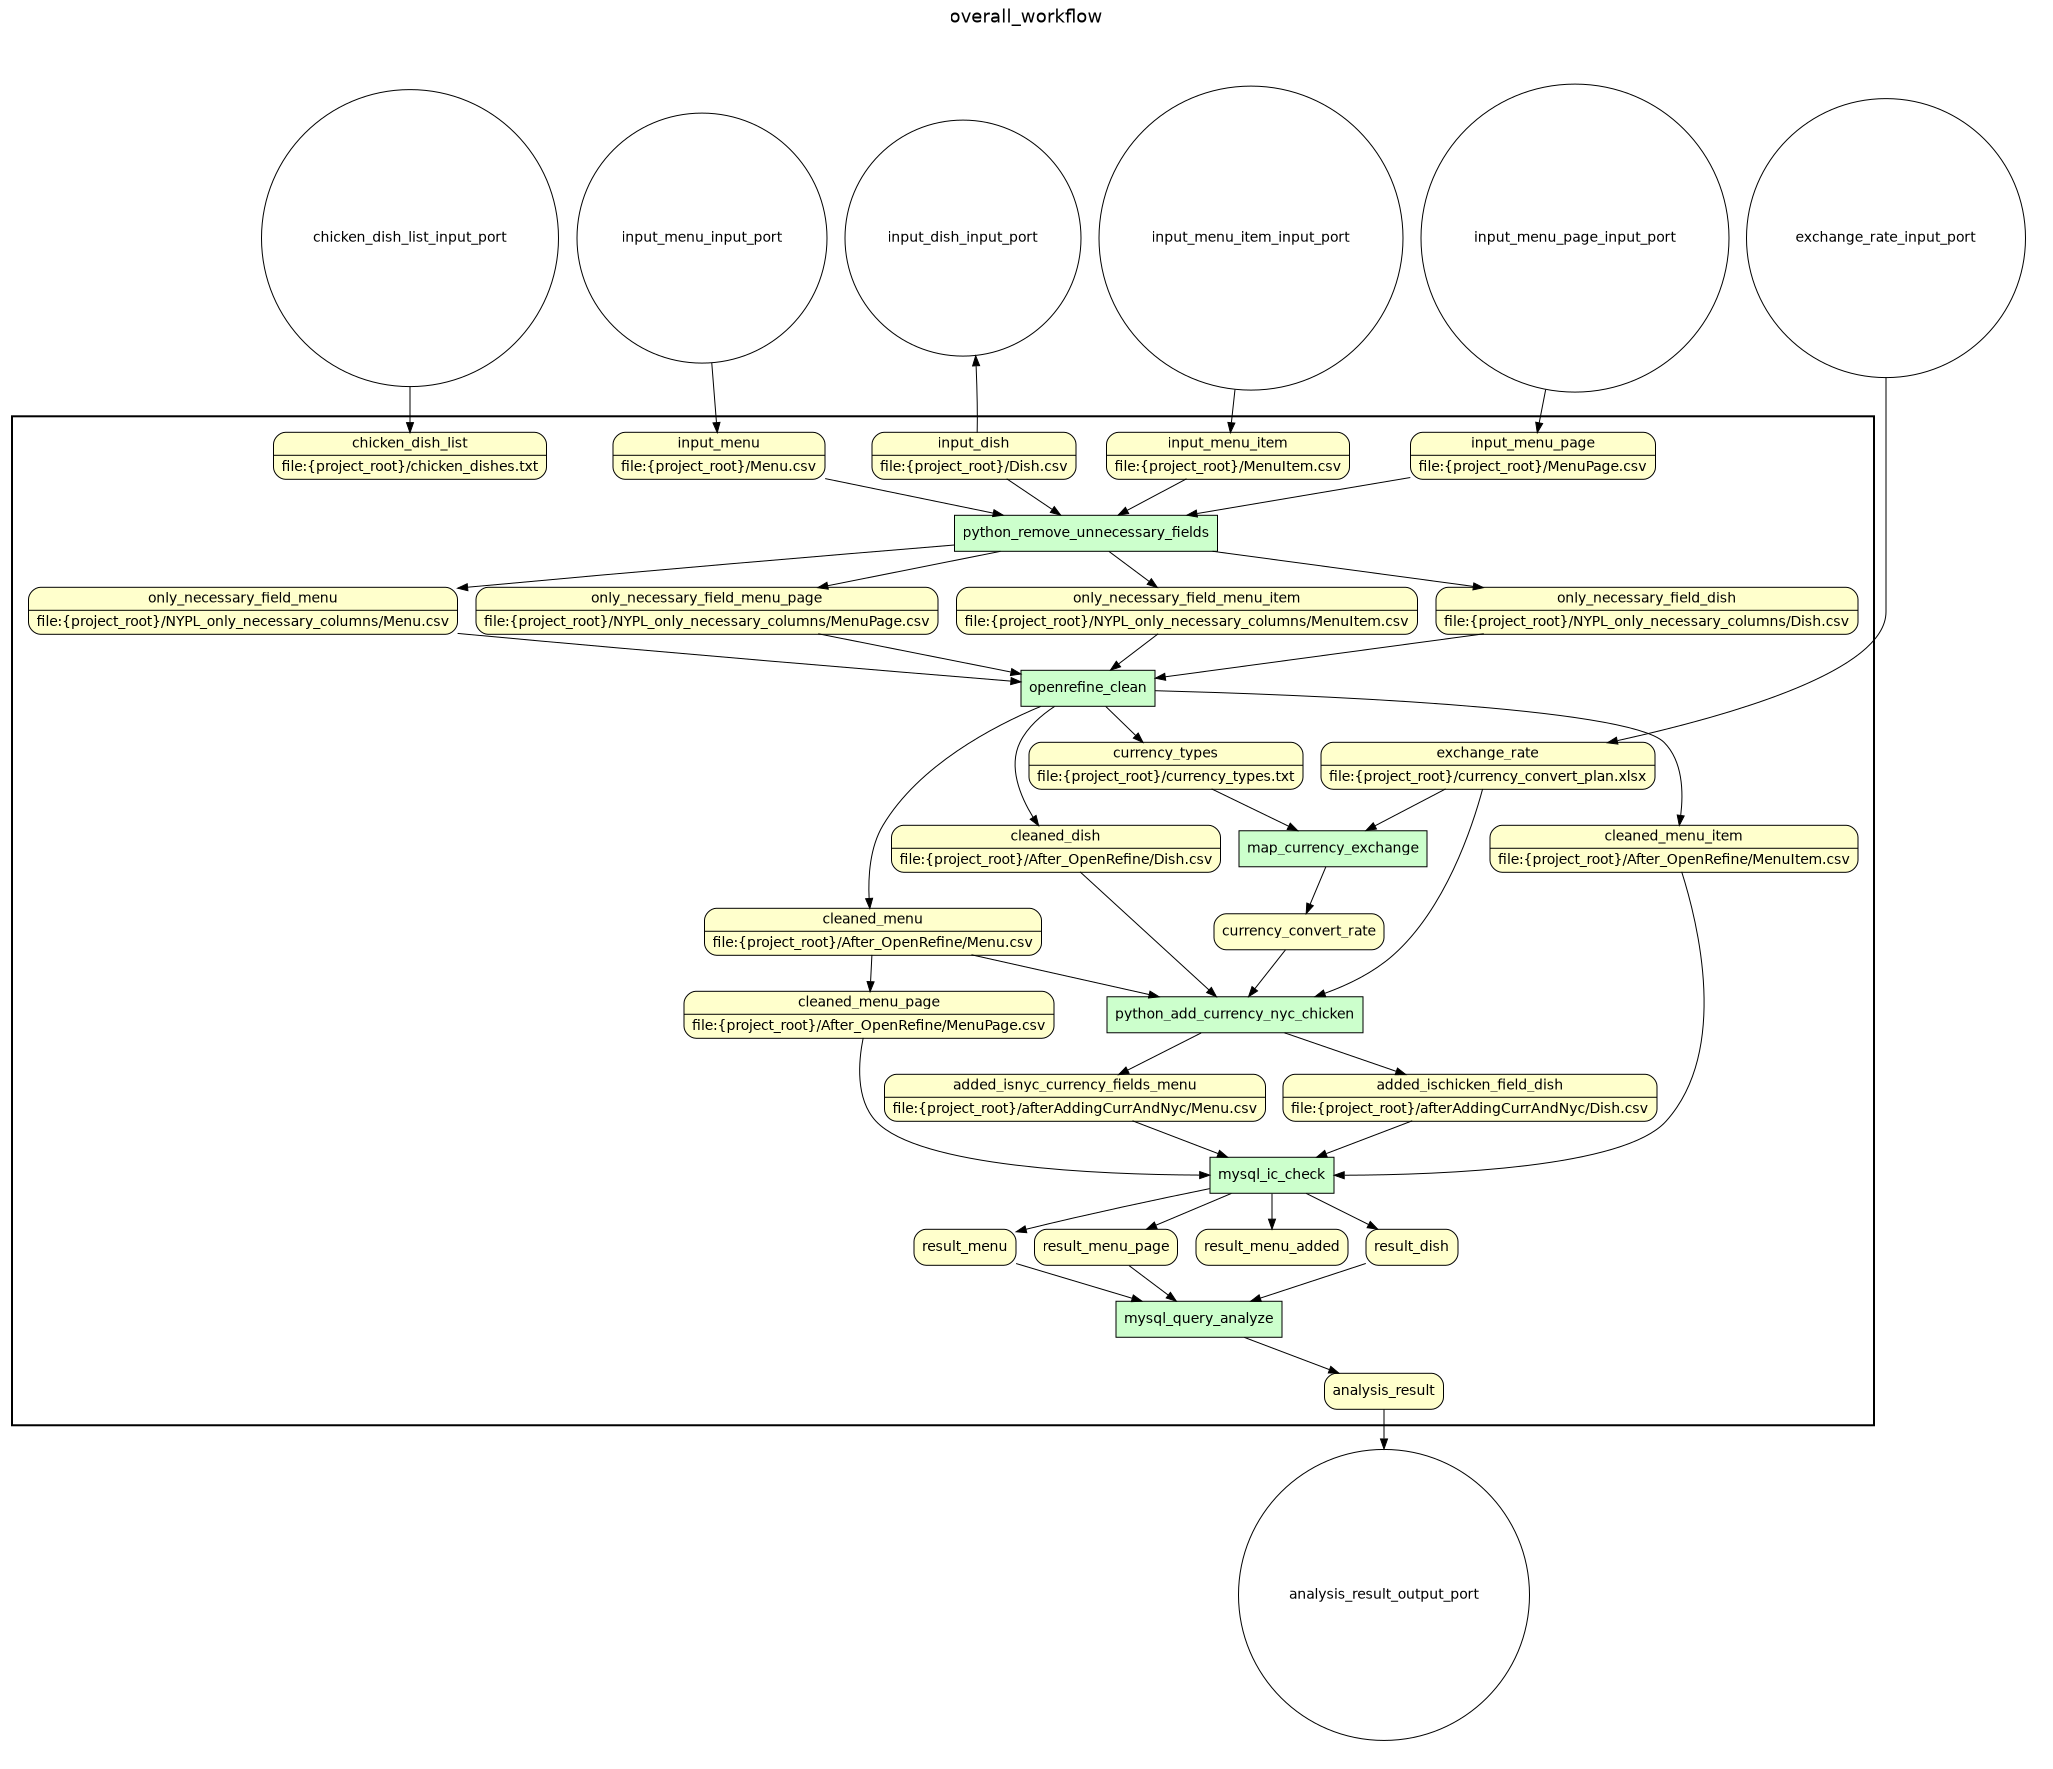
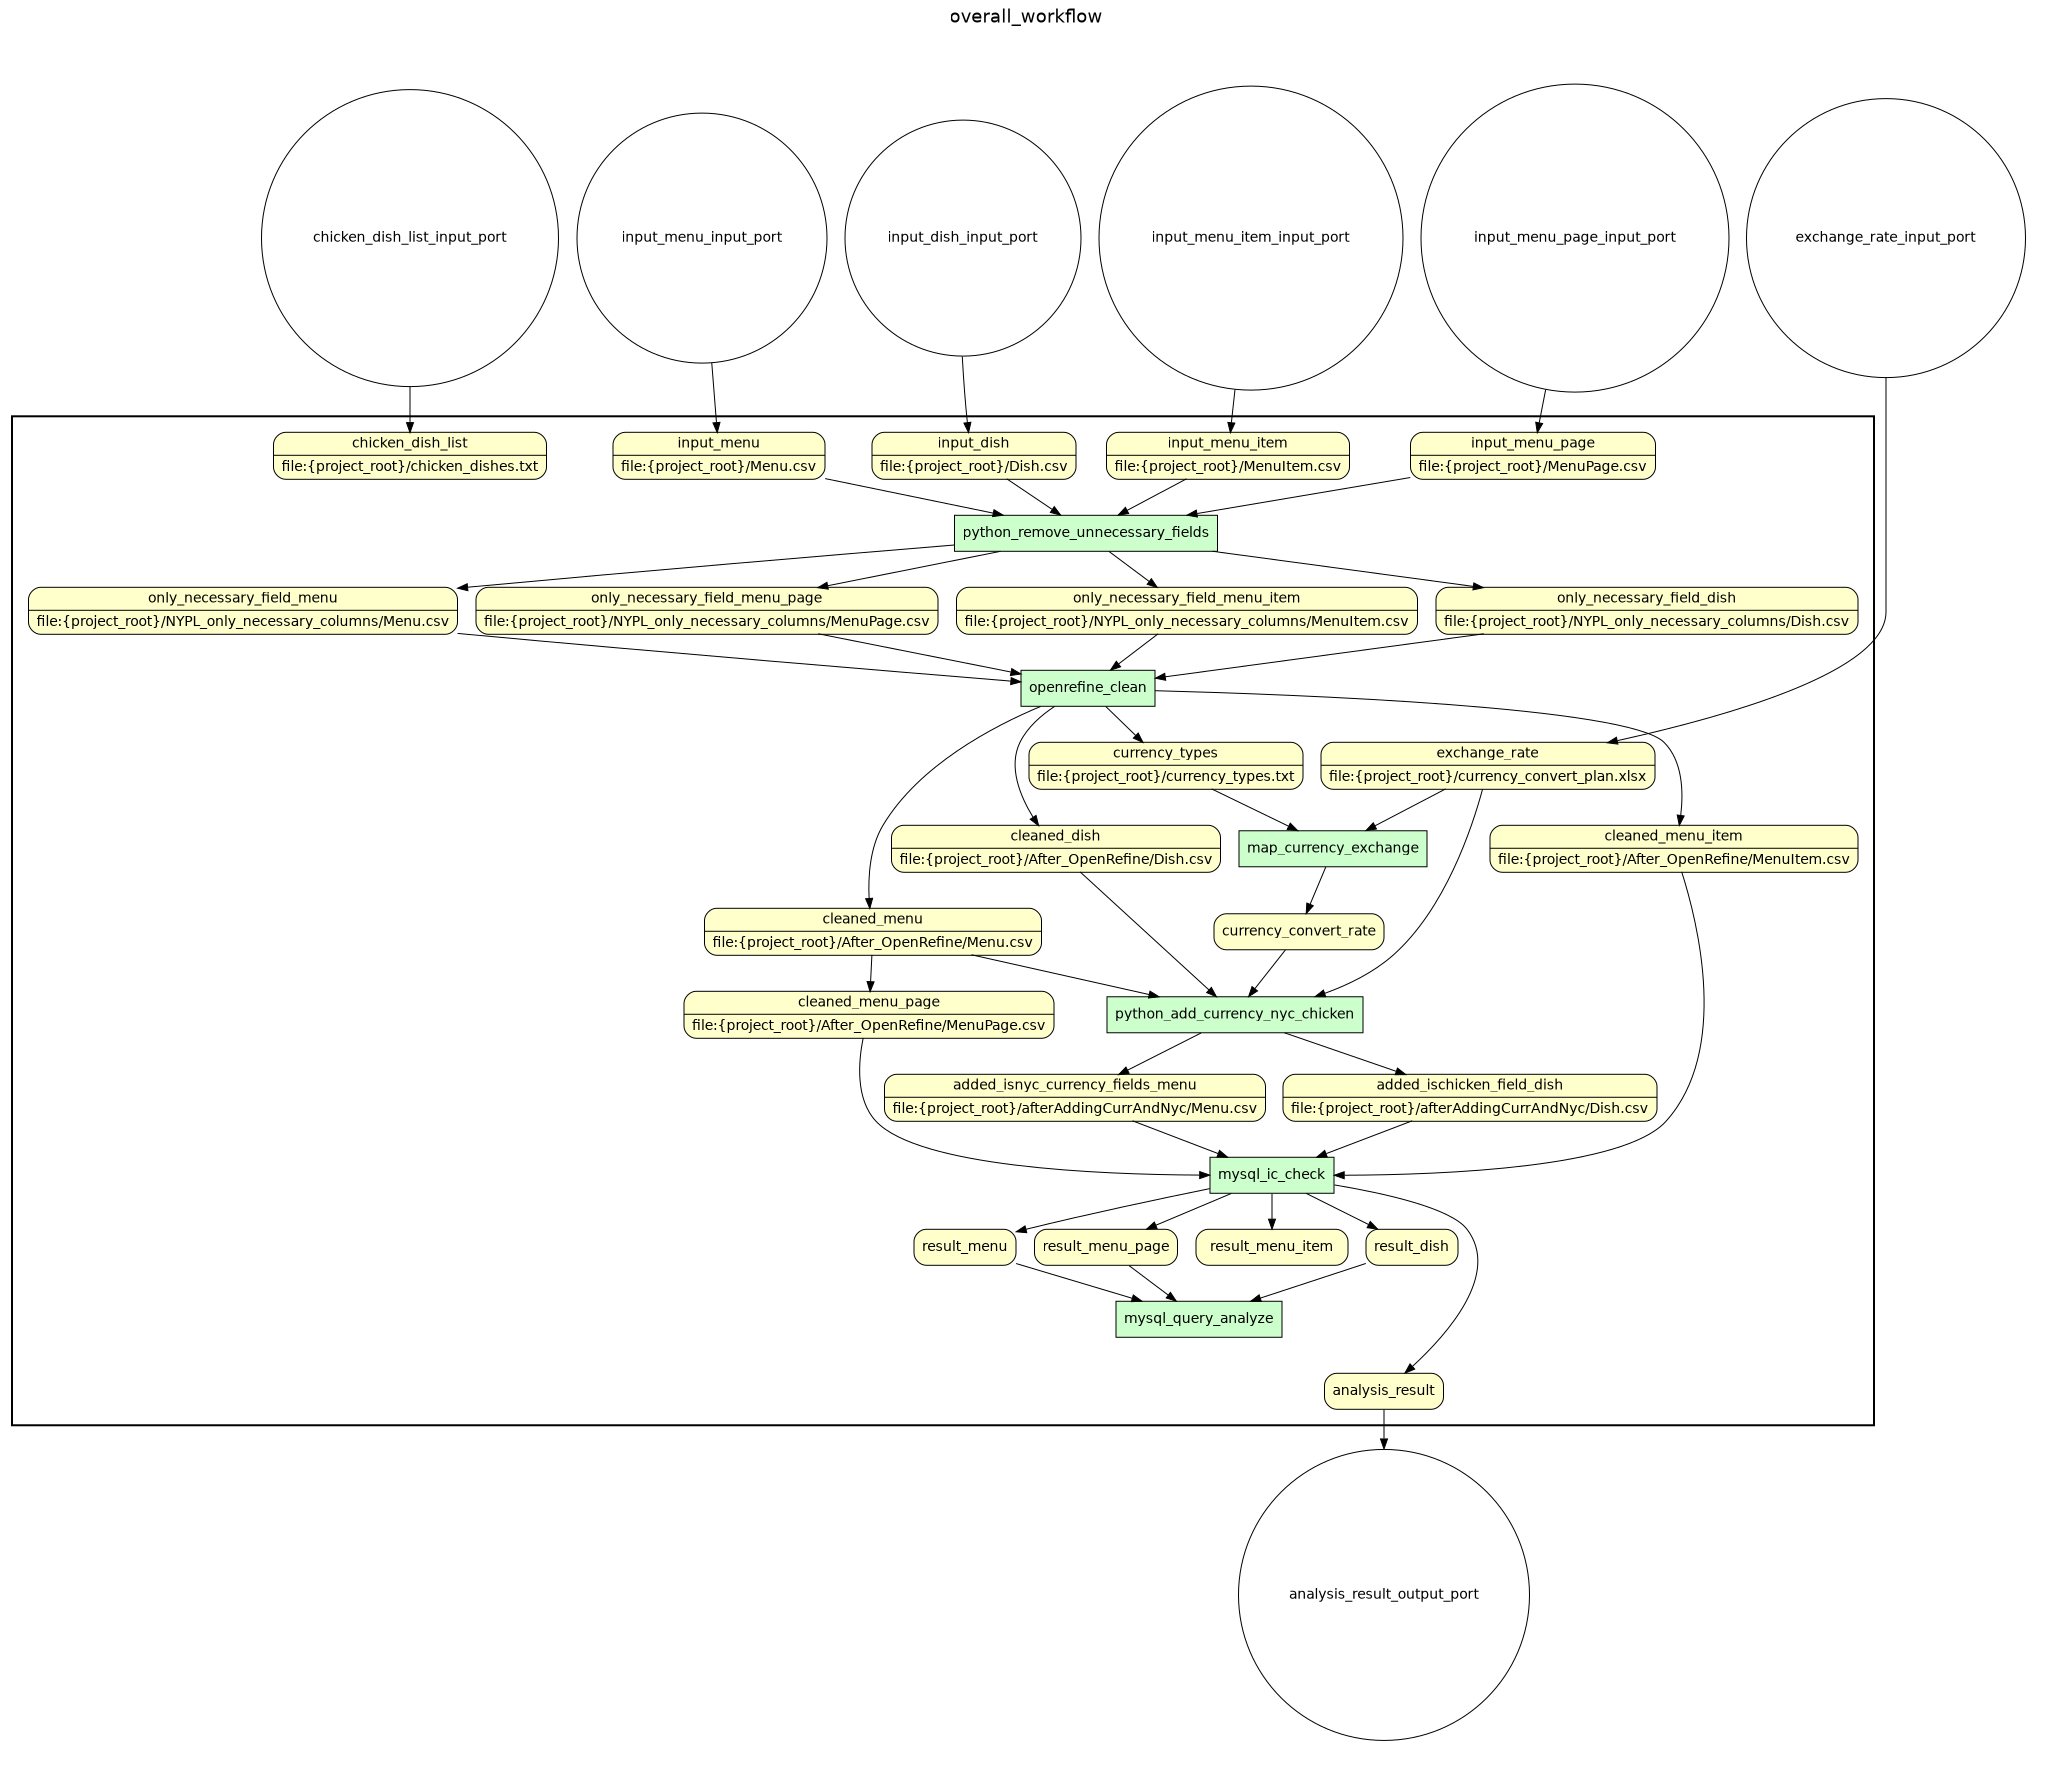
(977, 393) -> (964, 390)
(1272, 1247) -> (1272, 1247)
(1287, 1354) -> (1471, 1238)
